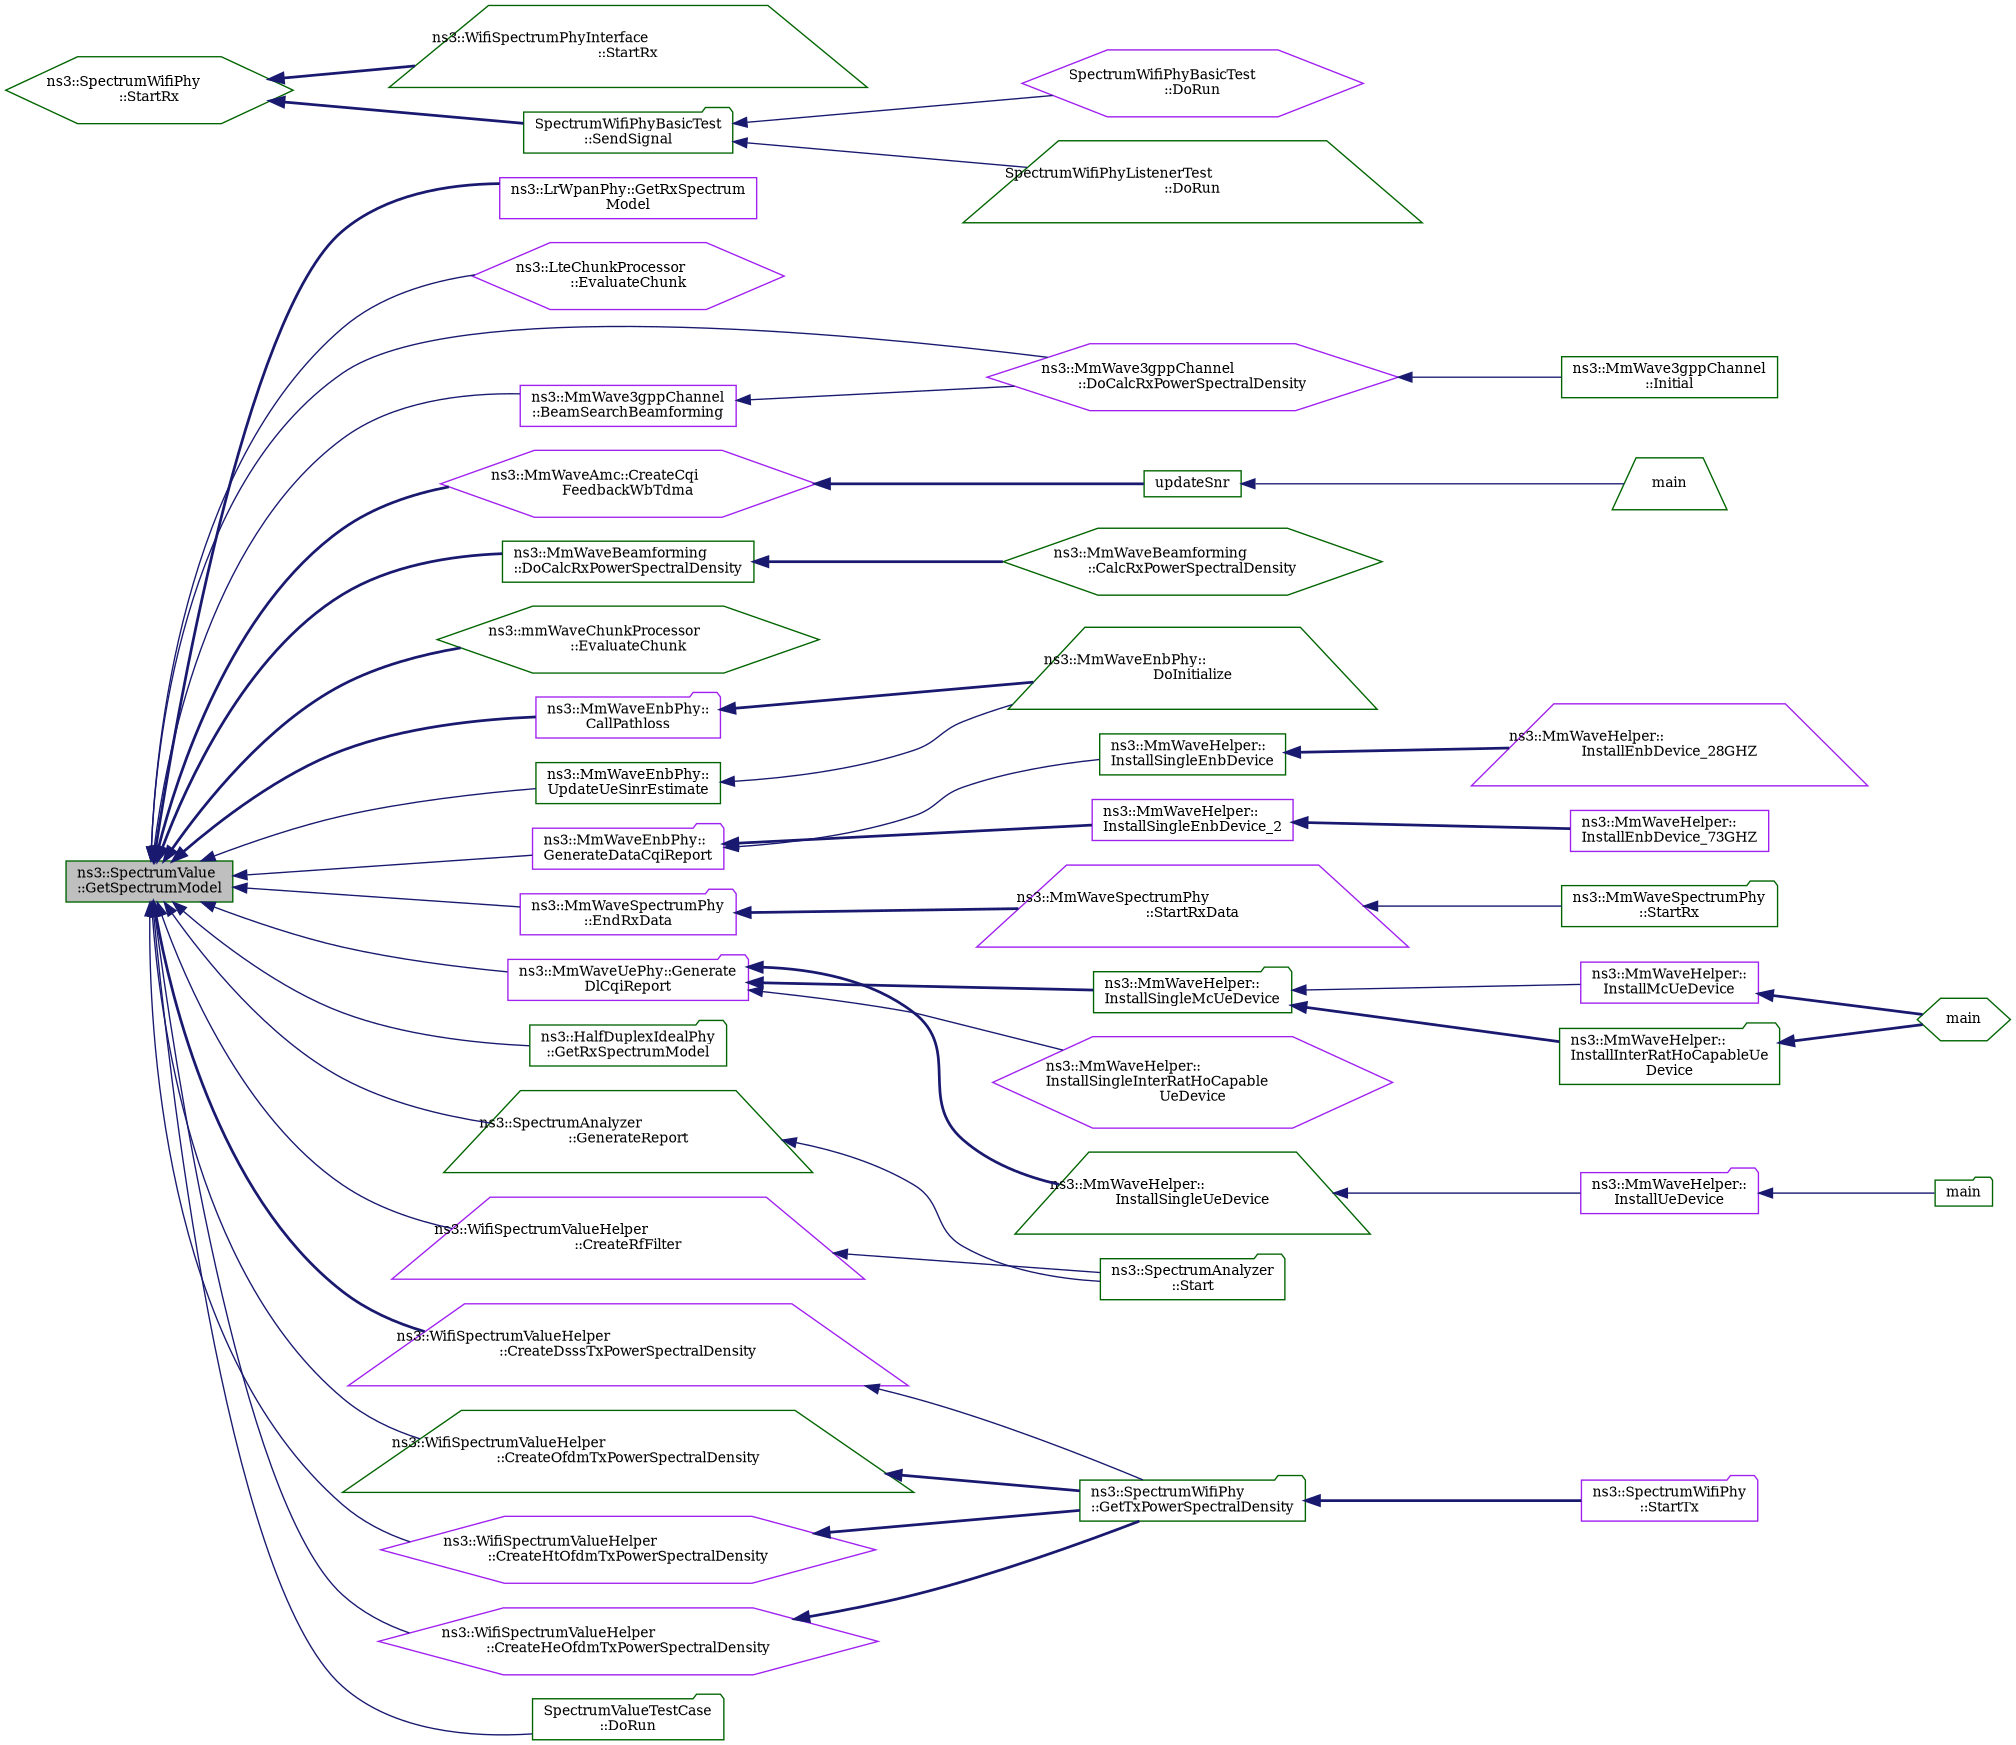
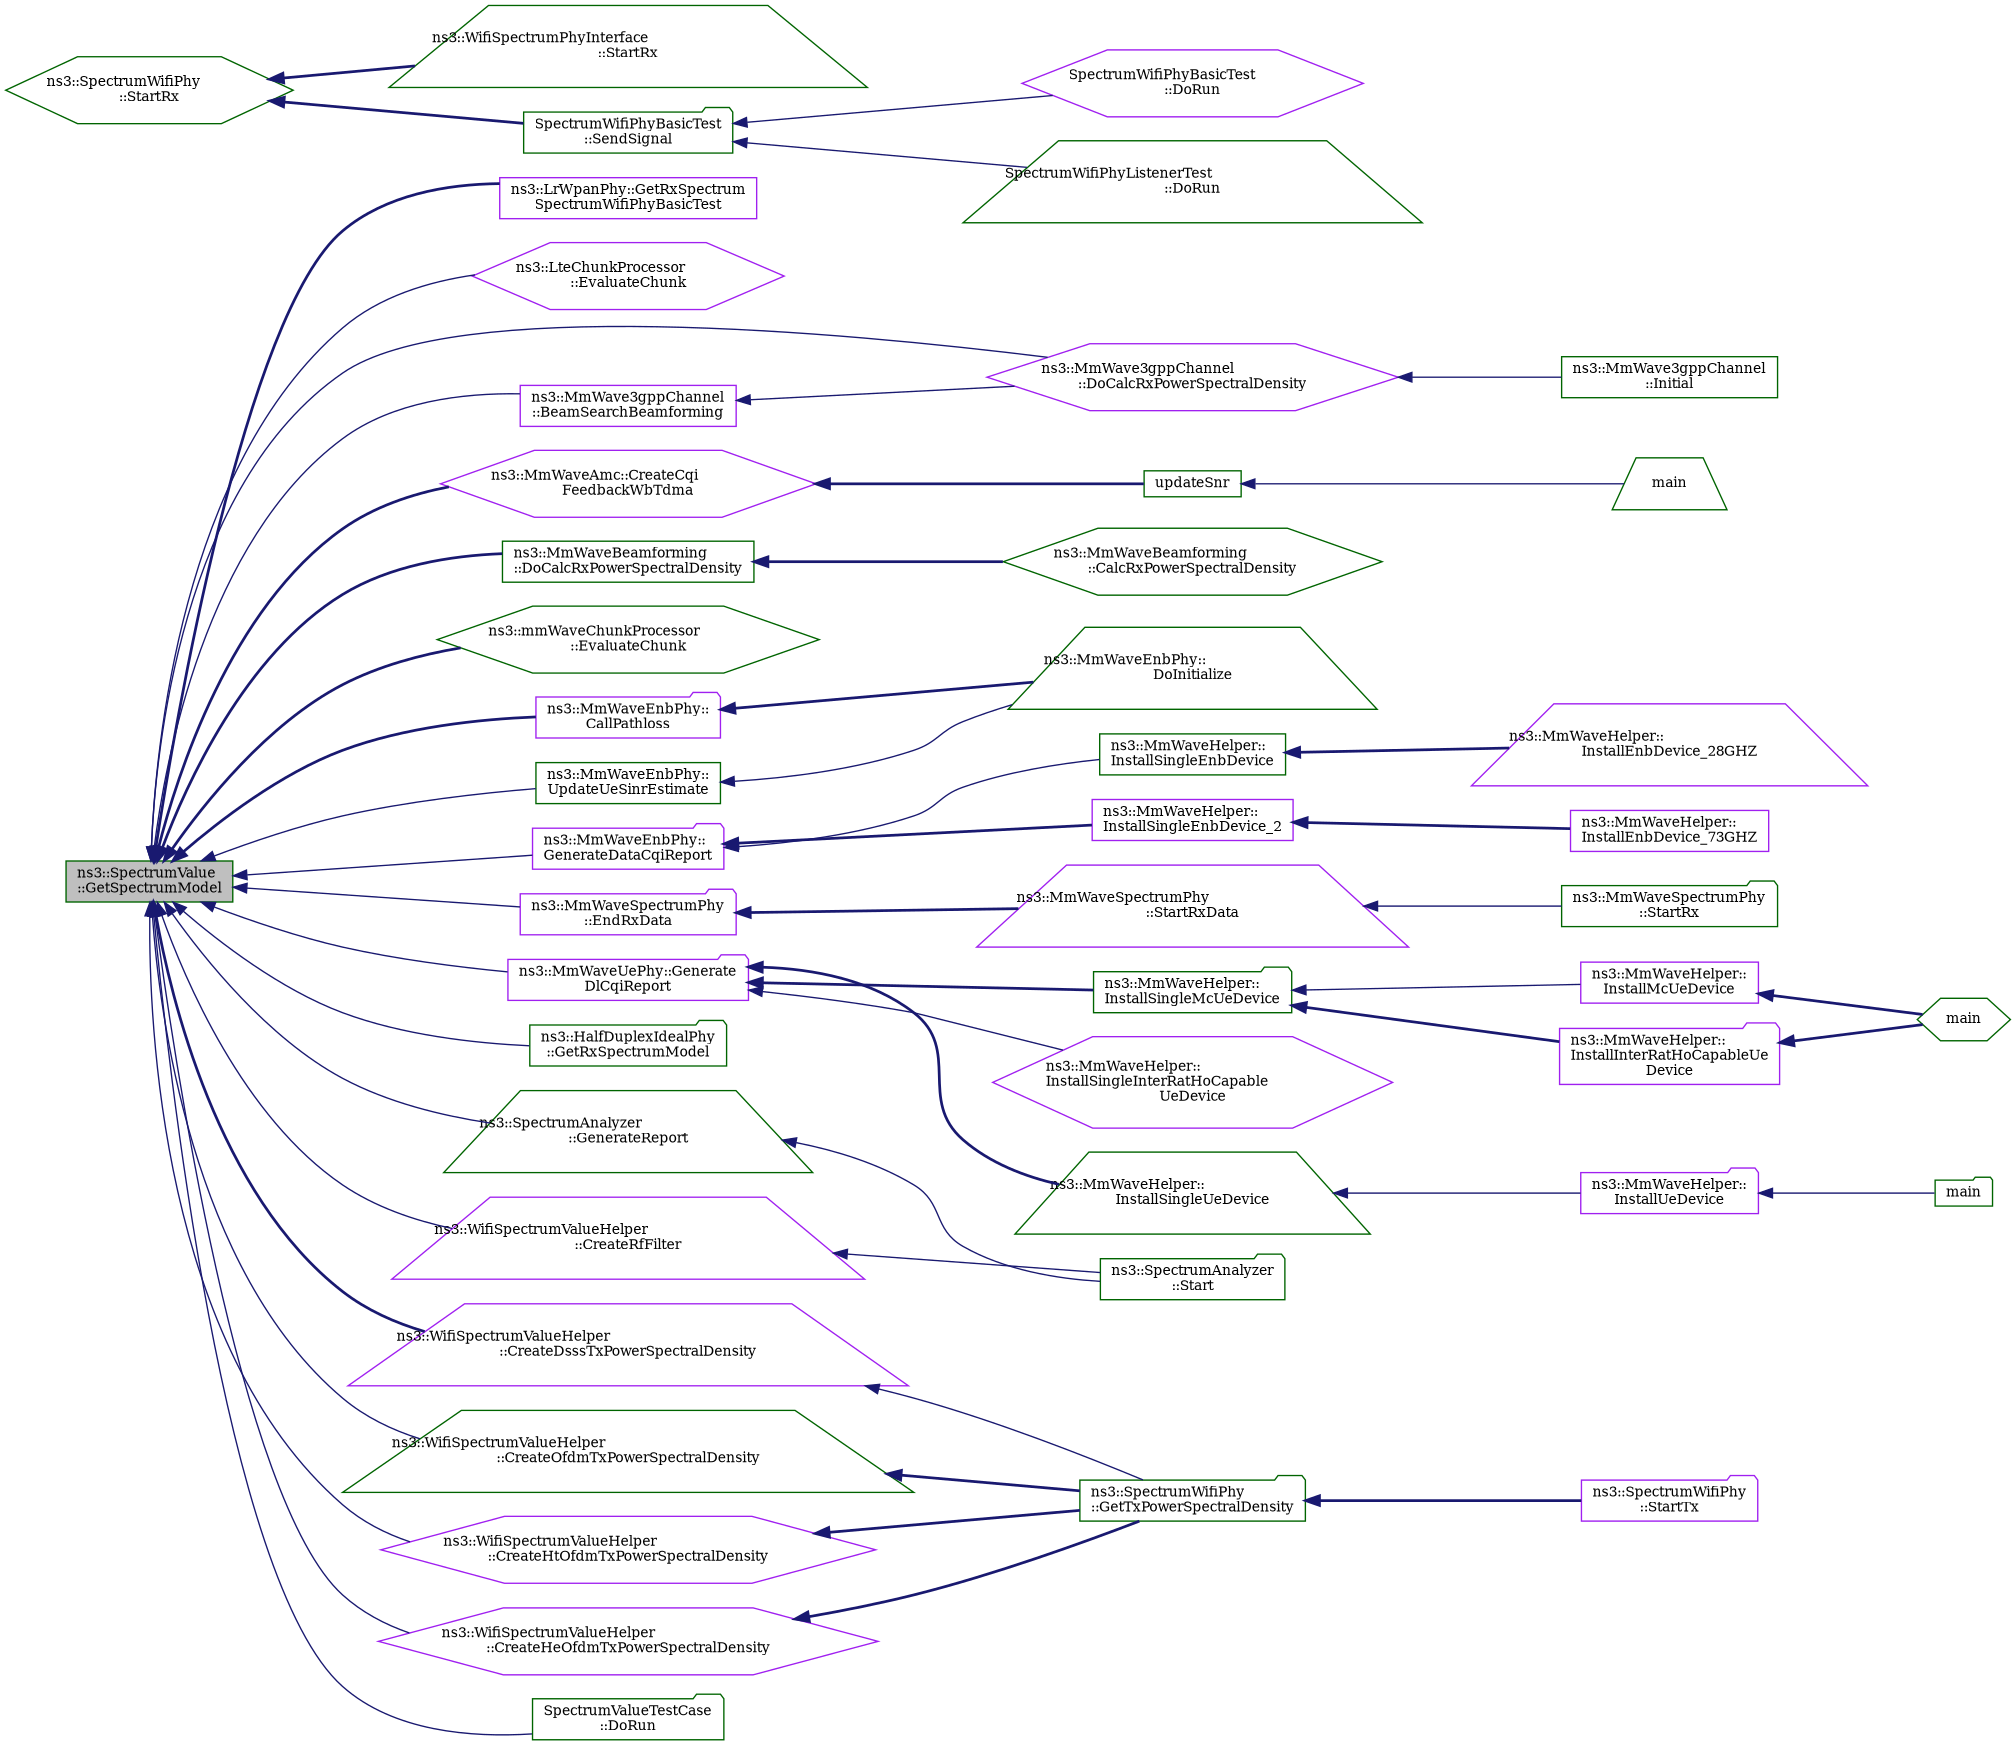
(628, 198) -> (628, 198)
(1670, 1056) -> (1670, 1056)
